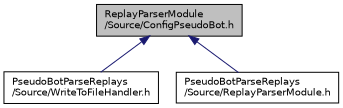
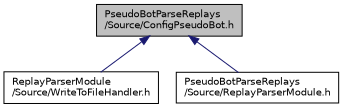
(169, 20) -> (169, 20)
(81, 88) -> (81, 88)
